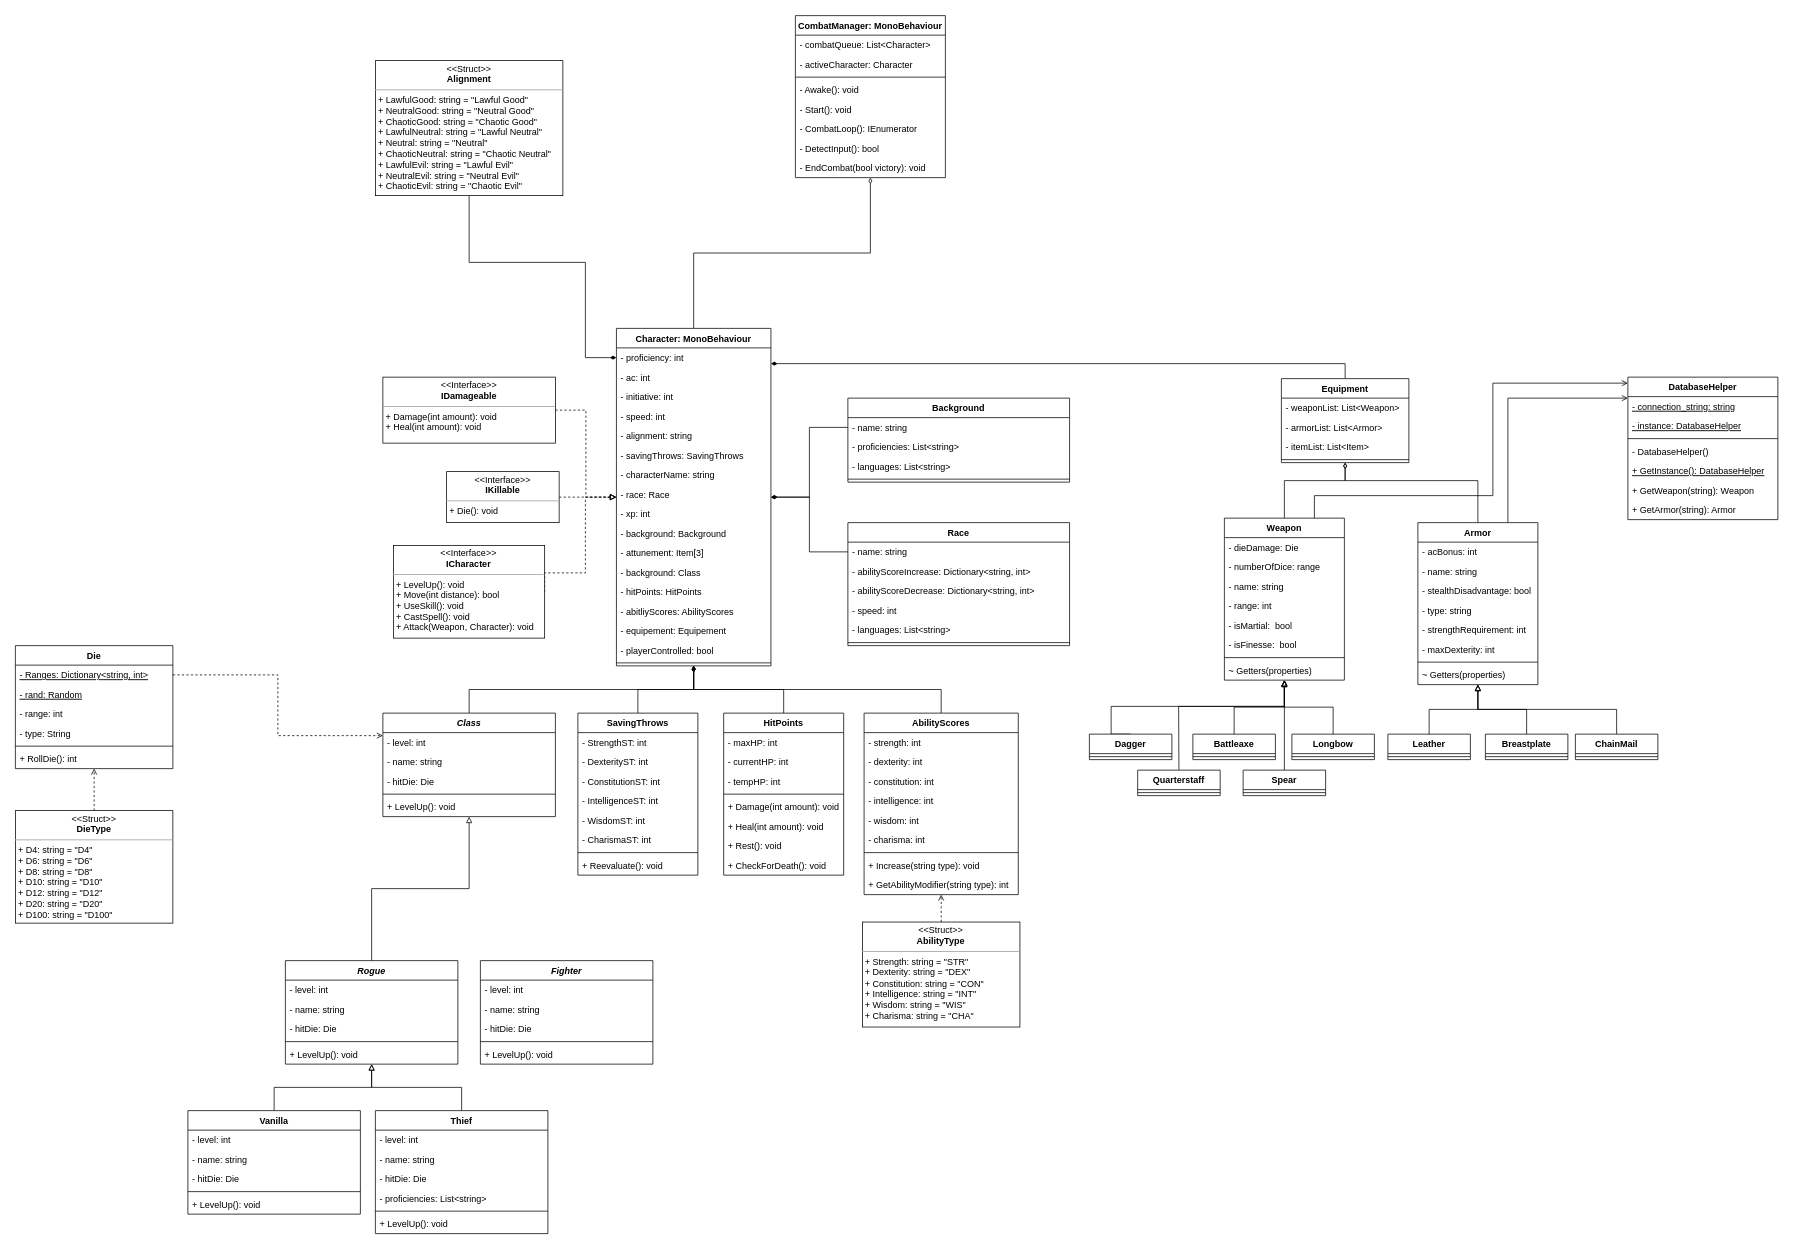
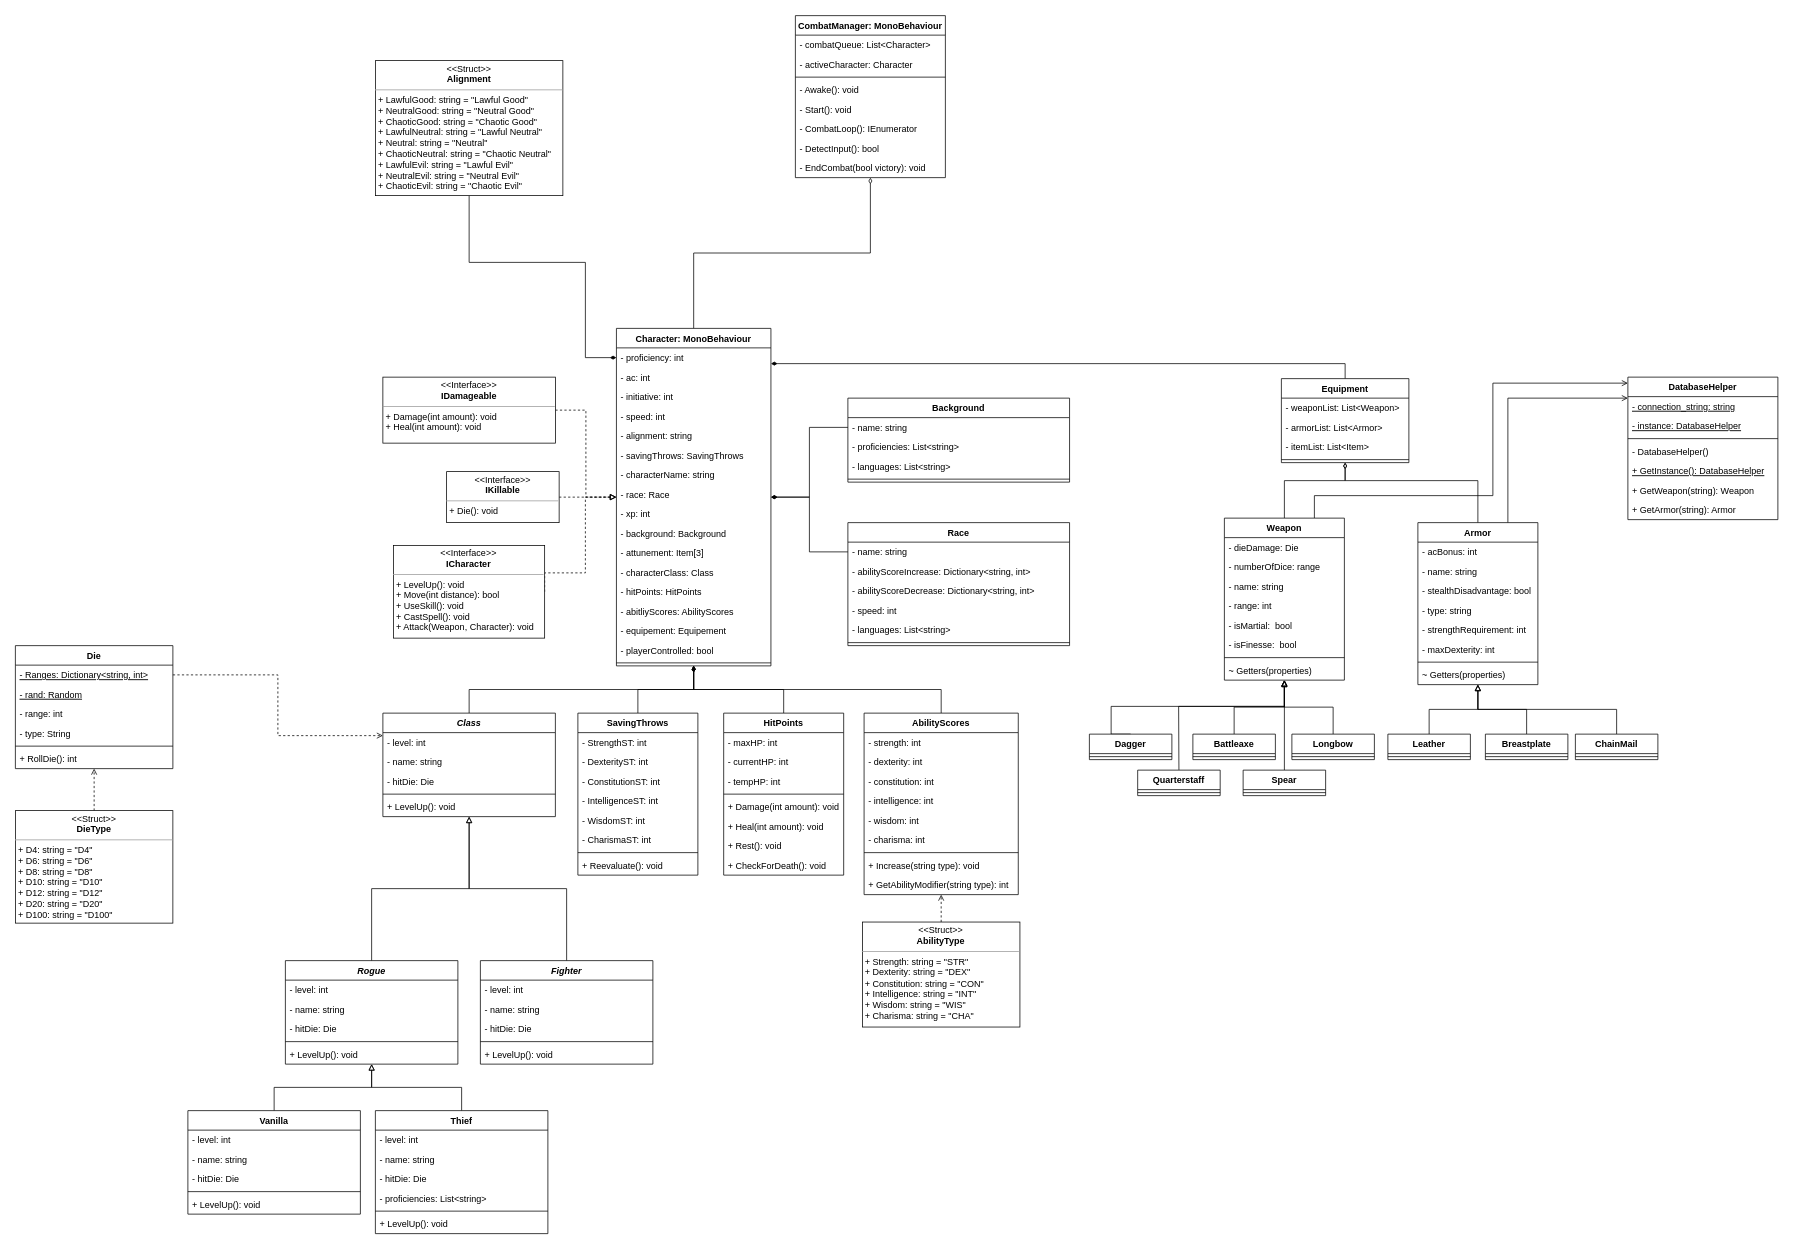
(664, 572) -> (673, 572)
none -> (556, 888)
